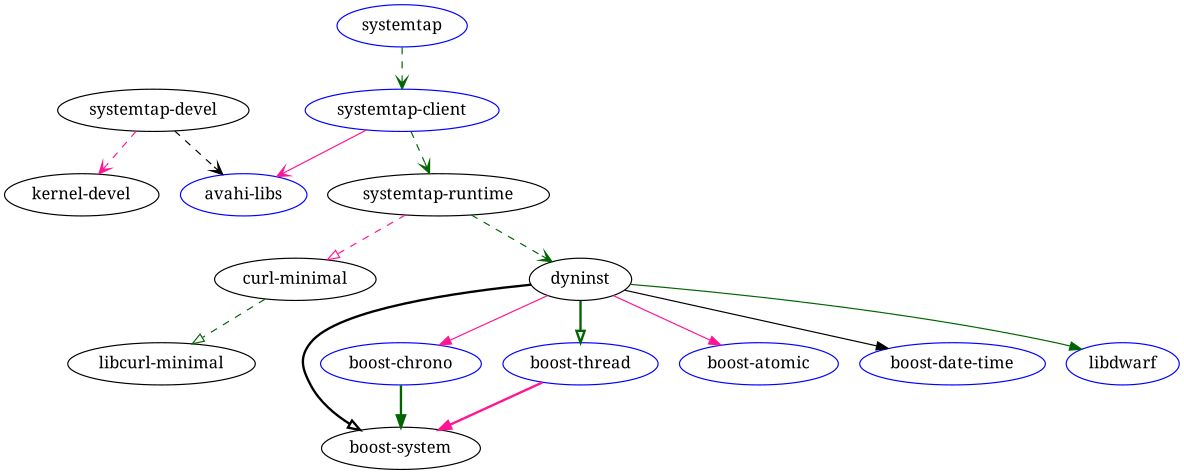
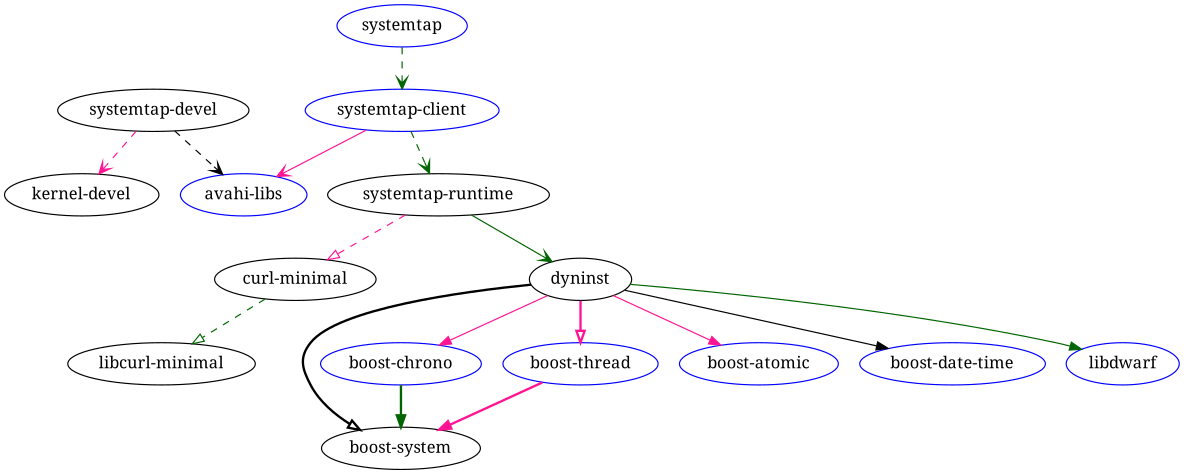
(507, 235) -> (507, 235)
(581, 316) -> (581, 316)
